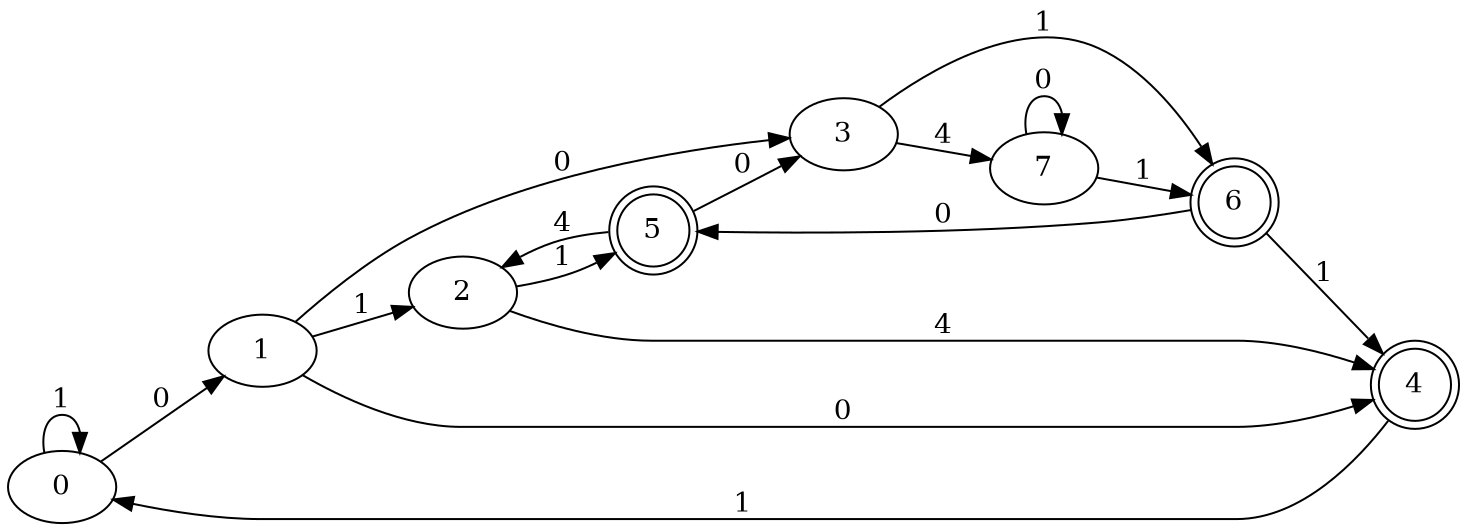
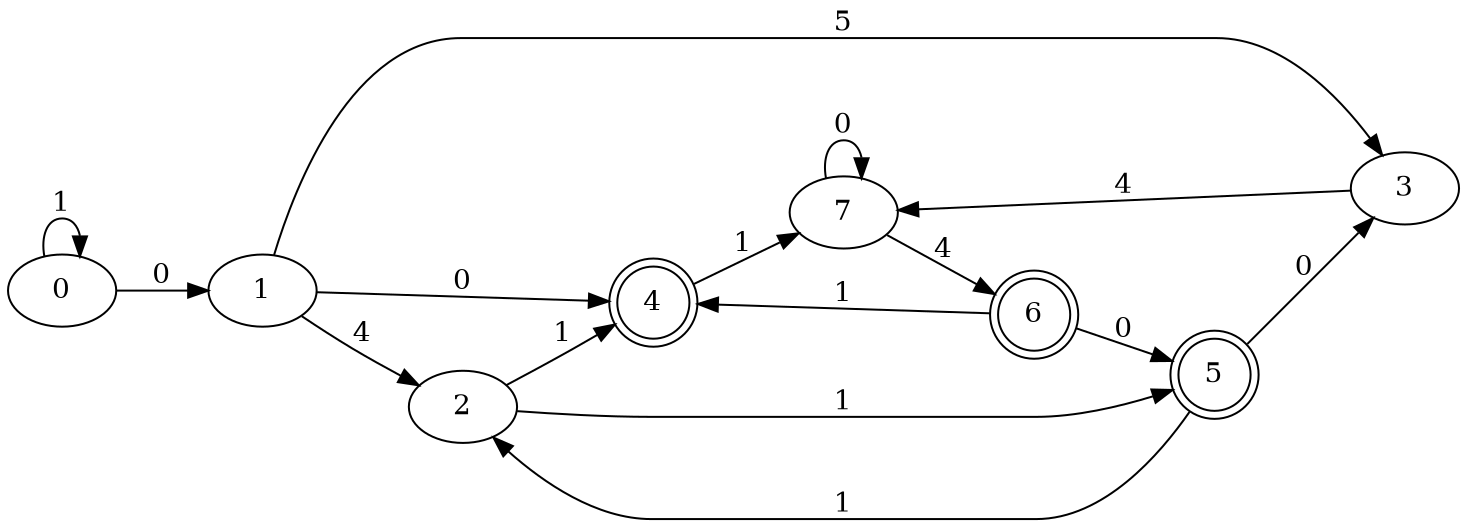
(1053, 38) -> none
(563, 163) -> (844, 23)
(1144, 171) -> (944, 250)
(563, 223) -> (844, 504)
(363, 306) -> (363, 334)
(944, 326) -> (563, 334)
(777, 519) -> (737, 263)
